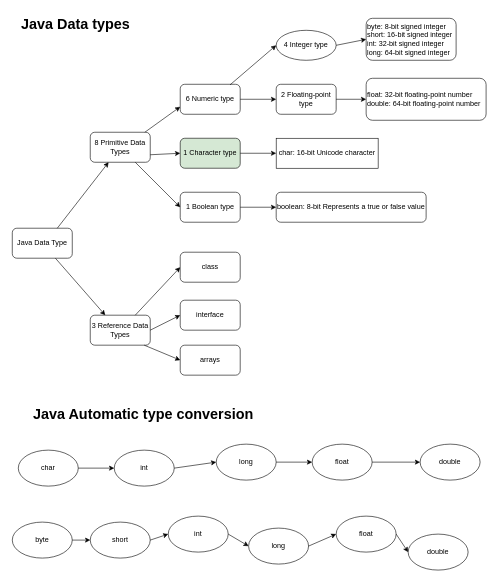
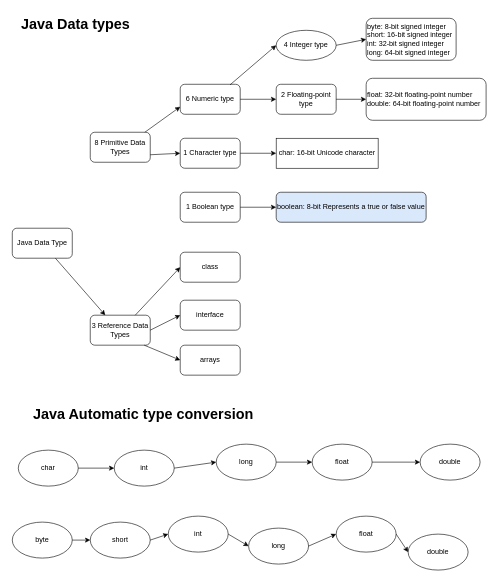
(210, 153) -> (210, 153)
(156, 183) -> none
(81, 197) -> none
(351, 207) -> (351, 207)
